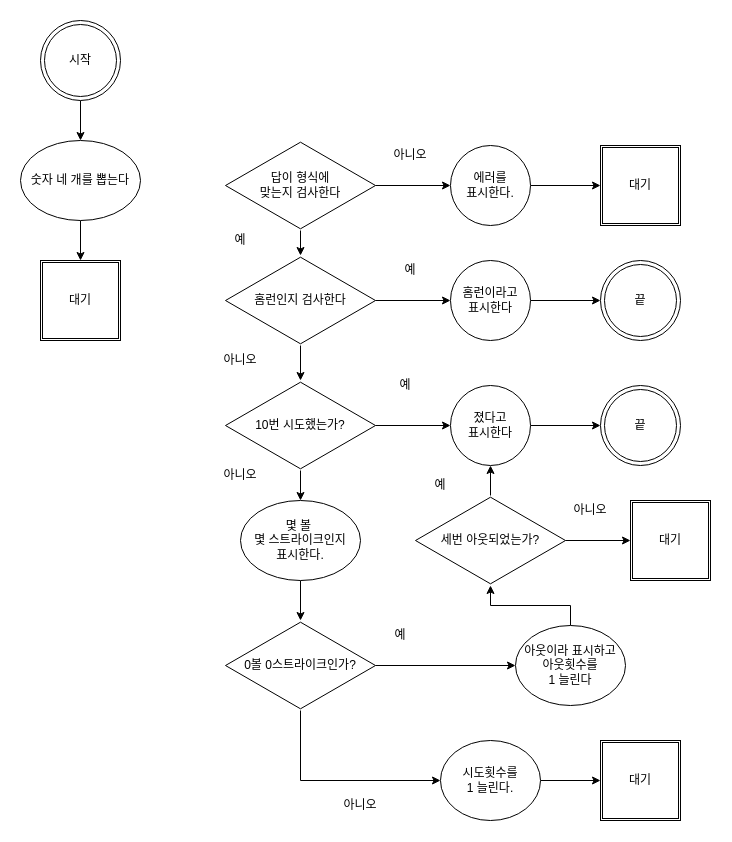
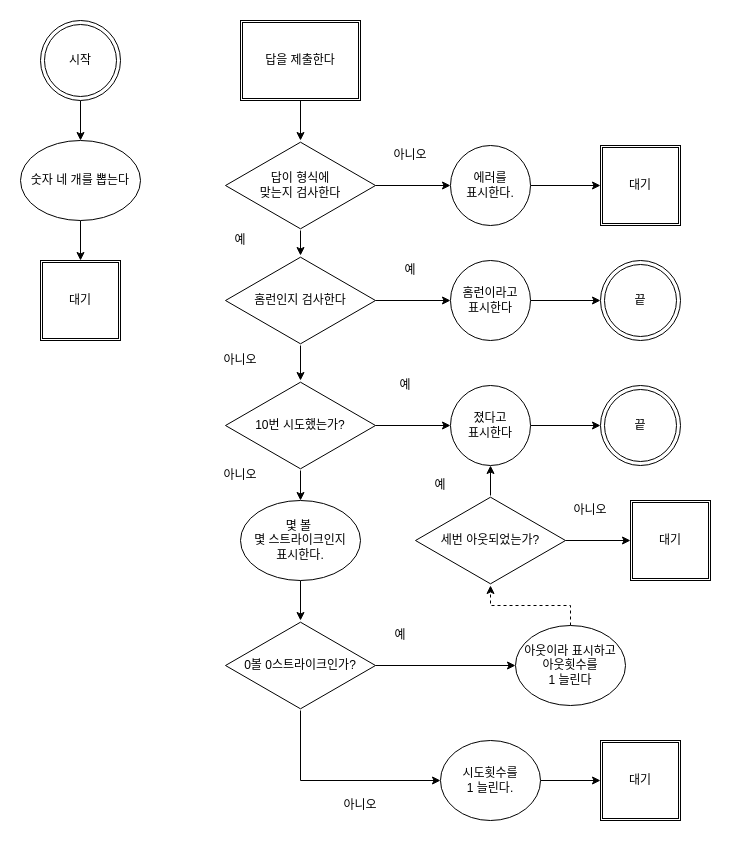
none -> (301, 61)
none -> (301, 117)
(534, 606) -> (534, 606)
